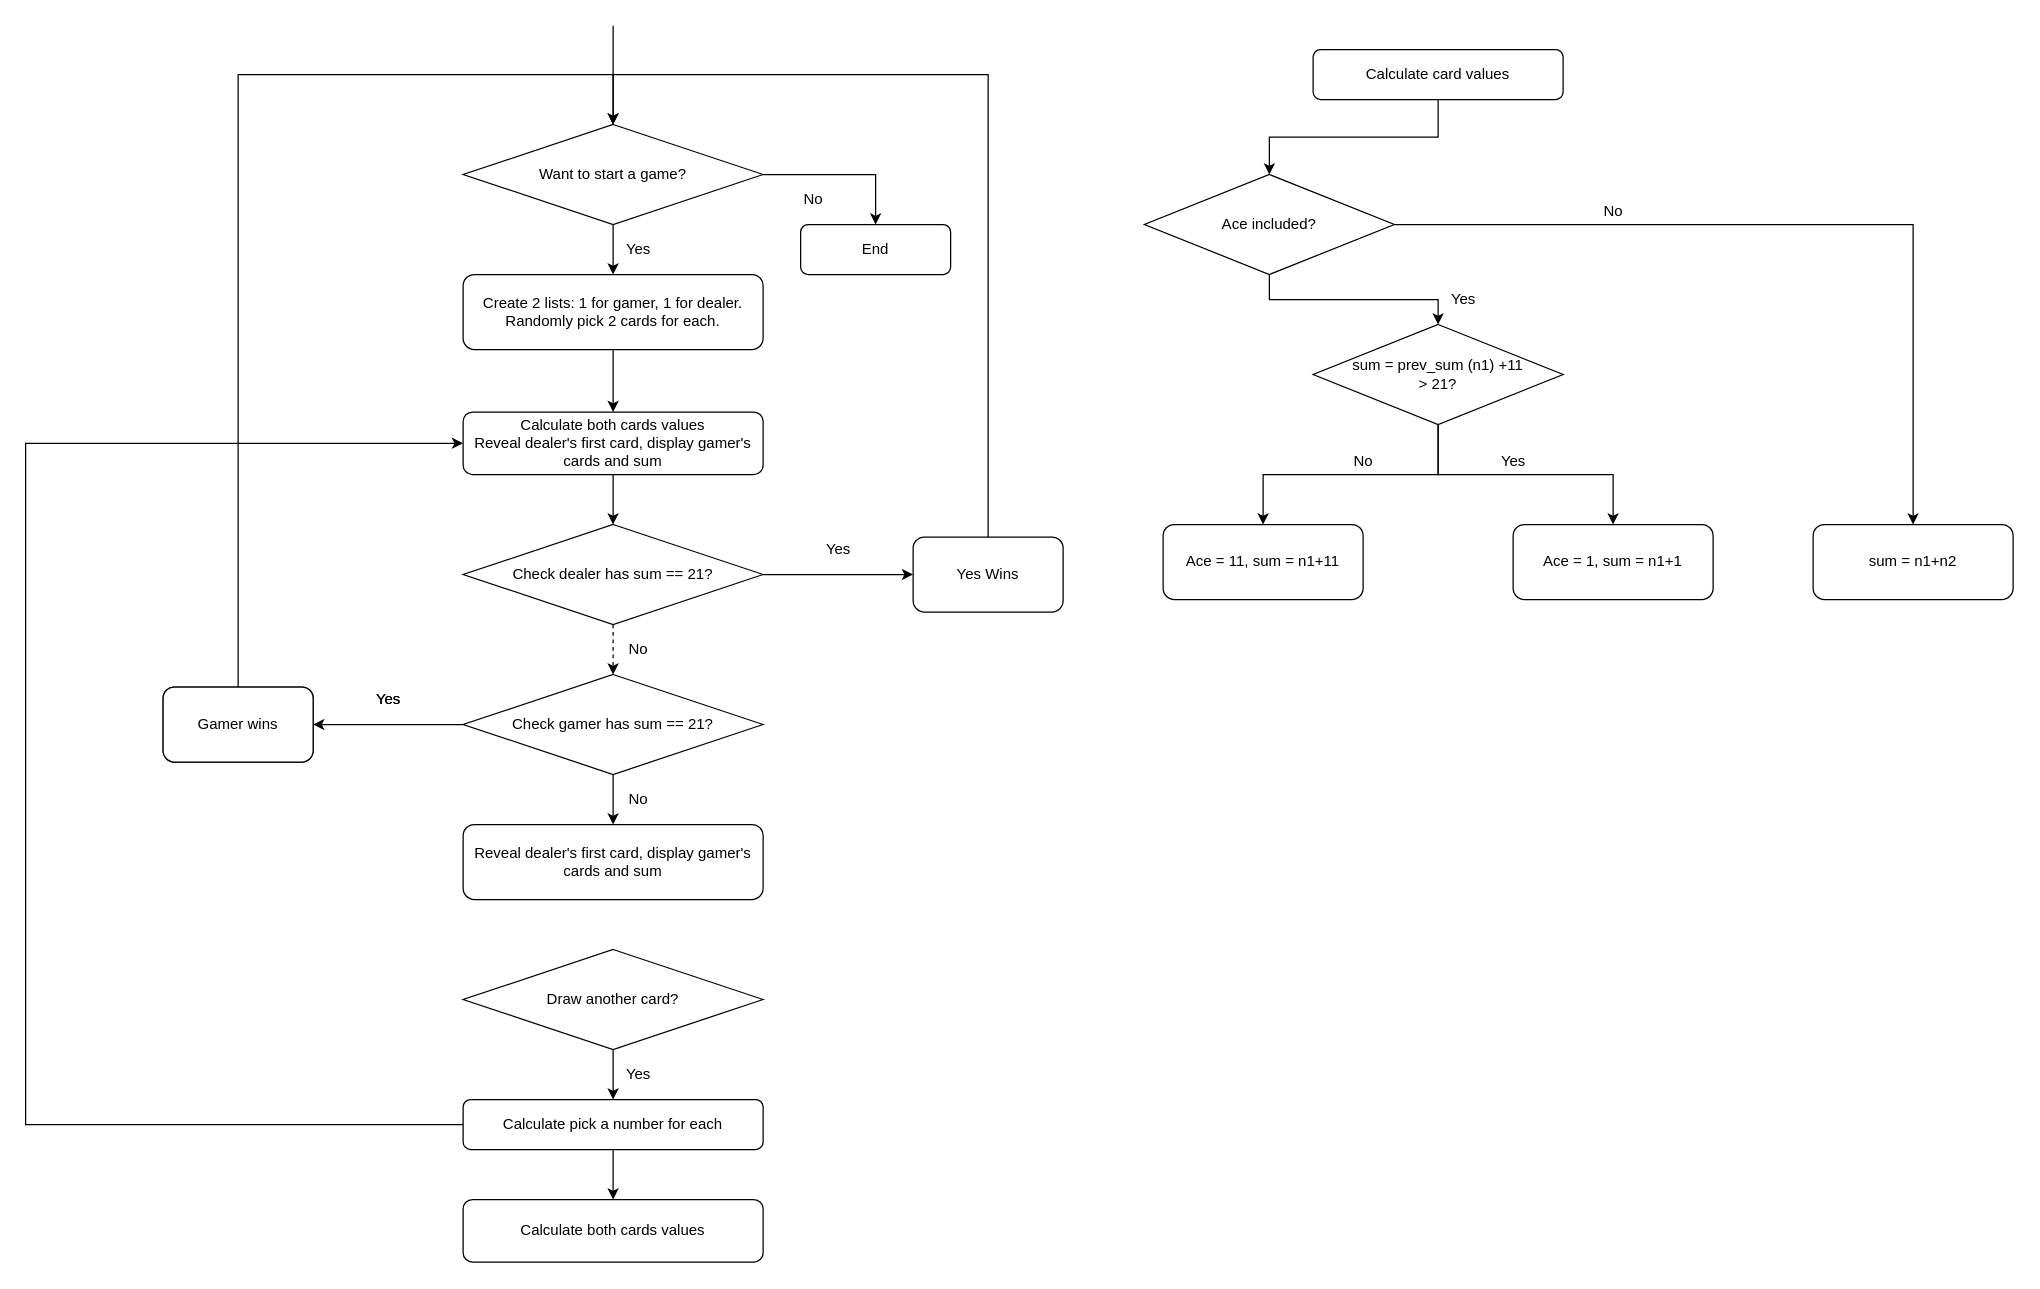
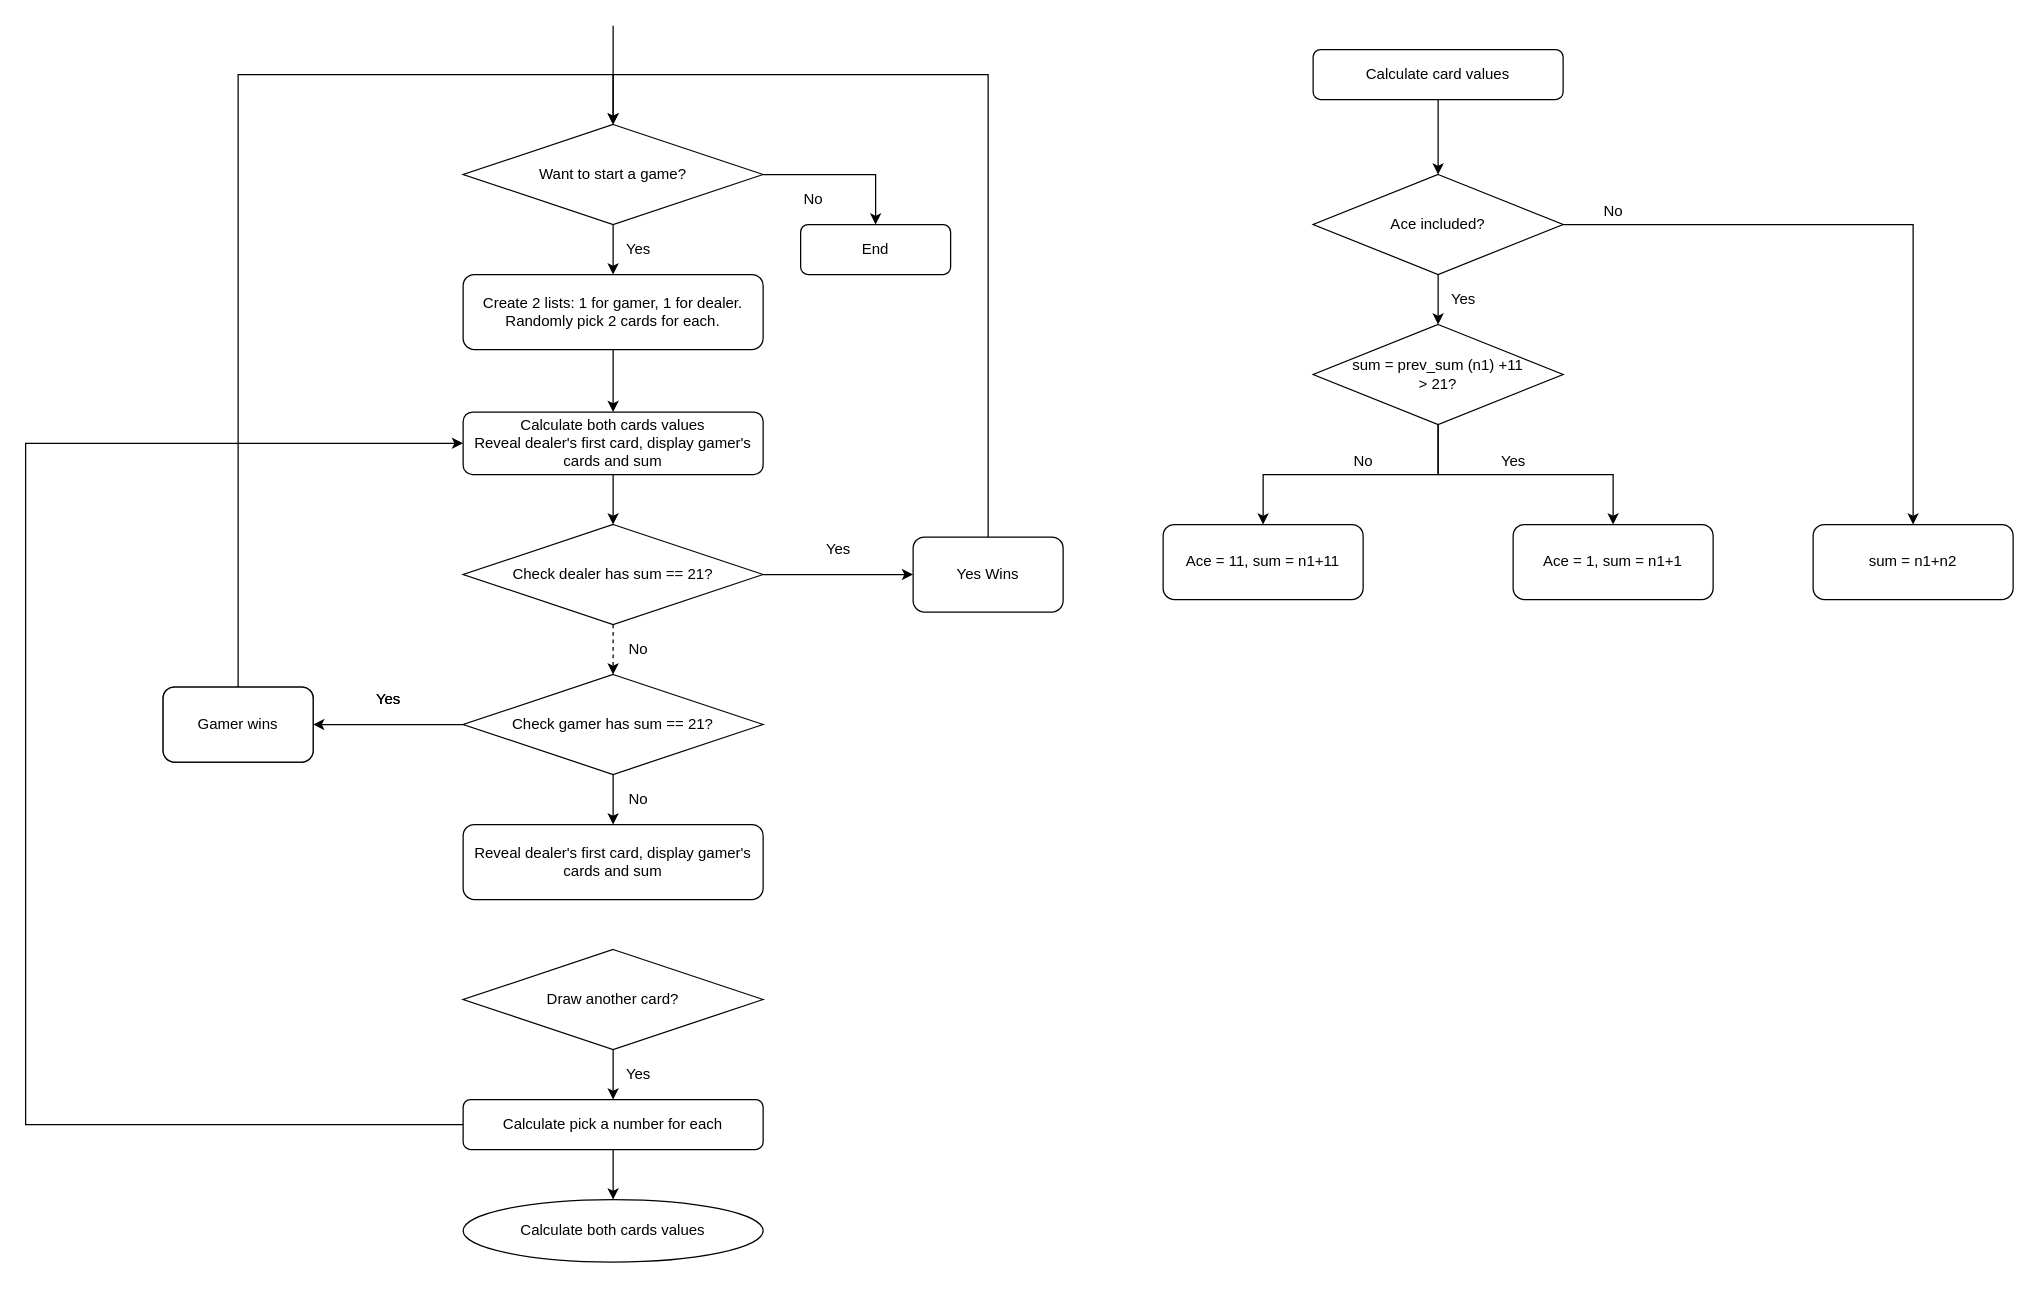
(1269, 224) -> (1438, 224)
(613, 1231) -> (613, 1231)
